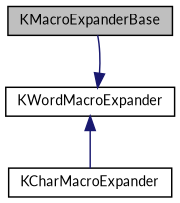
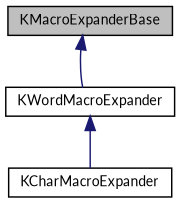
(100, 54) -> (81, 69)
